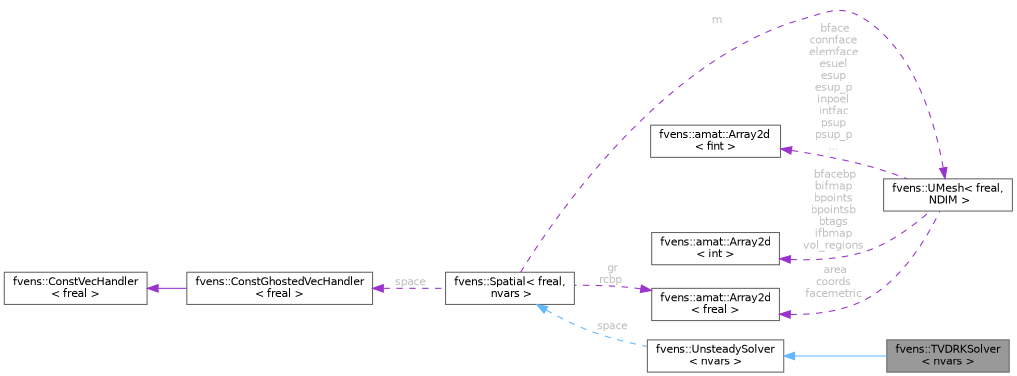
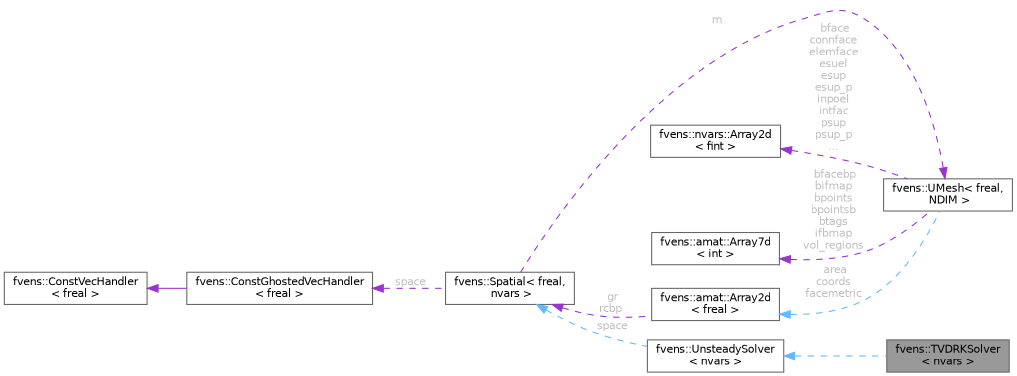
(716, 141) -> (716, 141)
(716, 249) -> (716, 249)
(608, 286) -> (607, 317)
(882, 288) -> (882, 288)
(841, 356) -> (841, 356)
